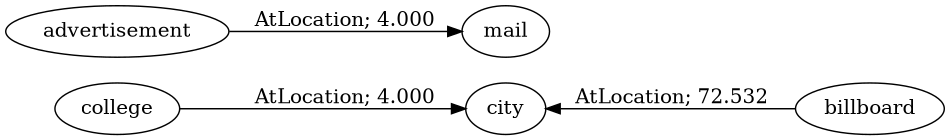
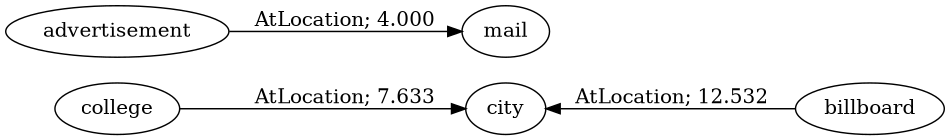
(345, 98) -> (345, 98)
(672, 98) -> (672, 98)
